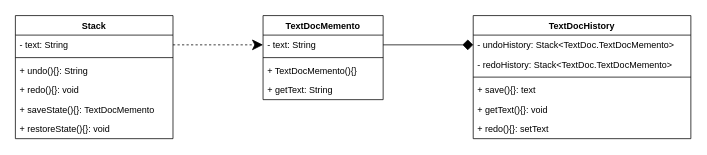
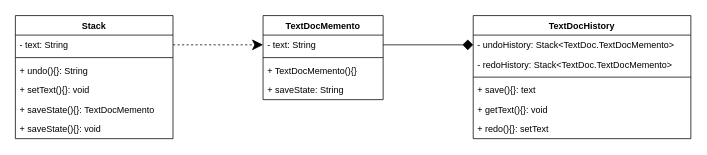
(55, 90) -> (63, 90)
(305, 90) -> (310, 90)
(75, 129) -> (68, 129)
